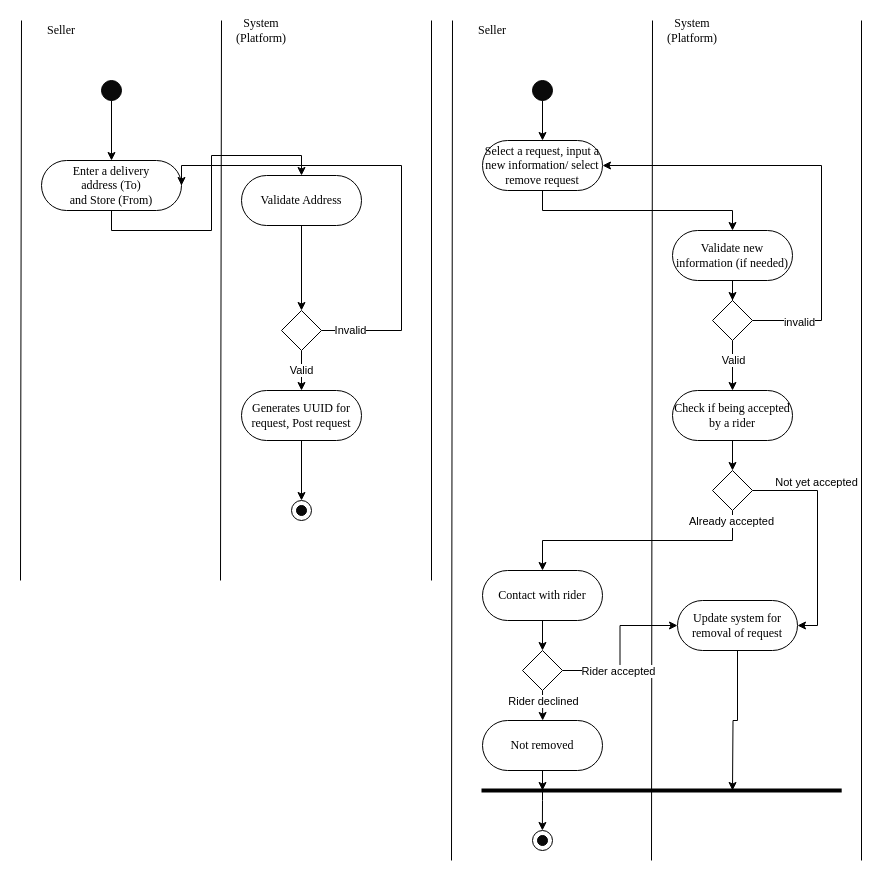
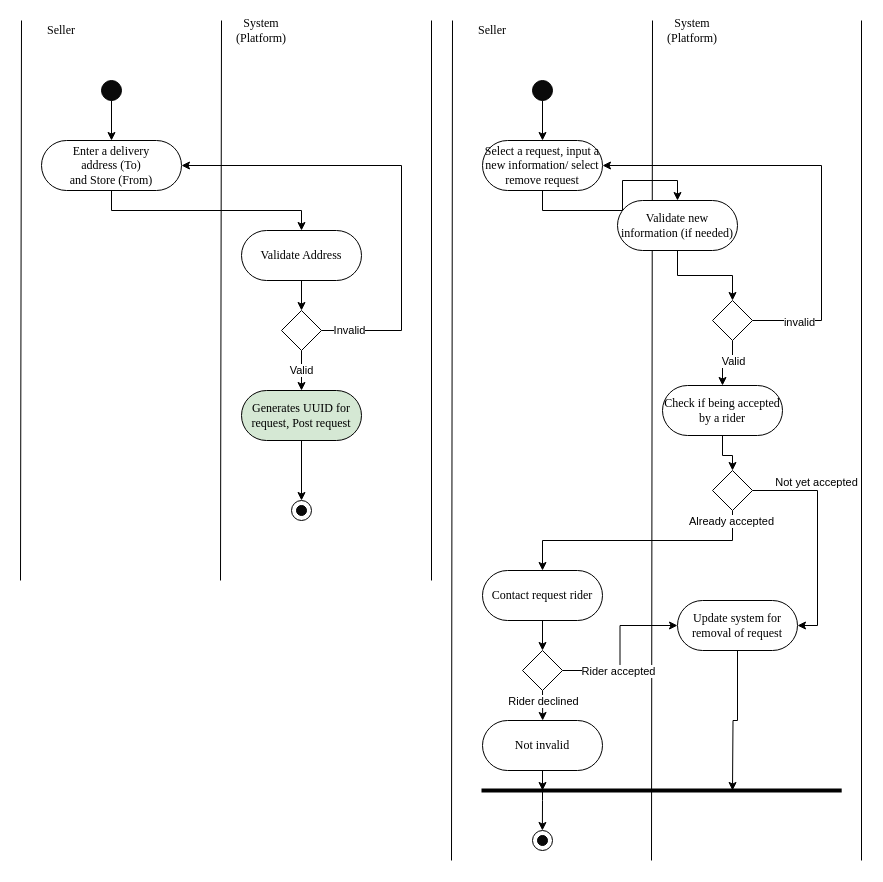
(112, 186) -> (112, 166)
(302, 201) -> (302, 256)
(733, 256) -> (678, 226)
(302, 416) -> (302, 416)
(733, 416) -> (723, 411)
(543, 596) -> (543, 596)
(543, 746) -> (543, 746)
